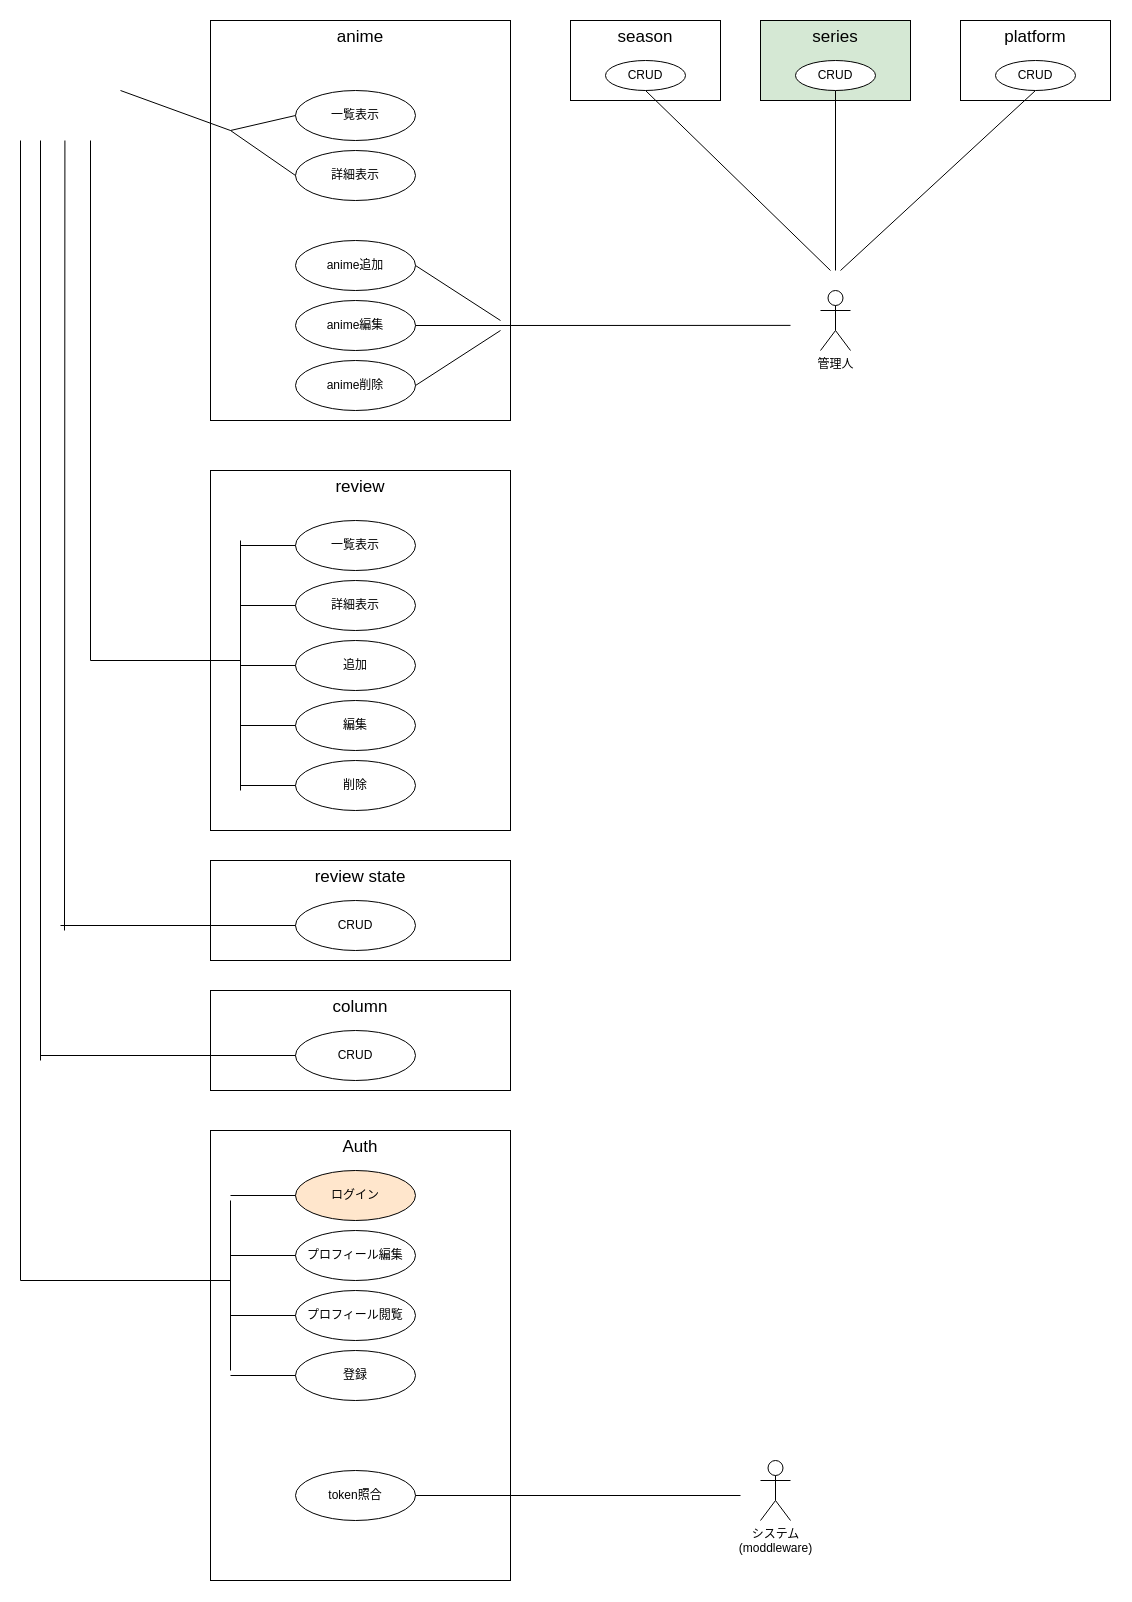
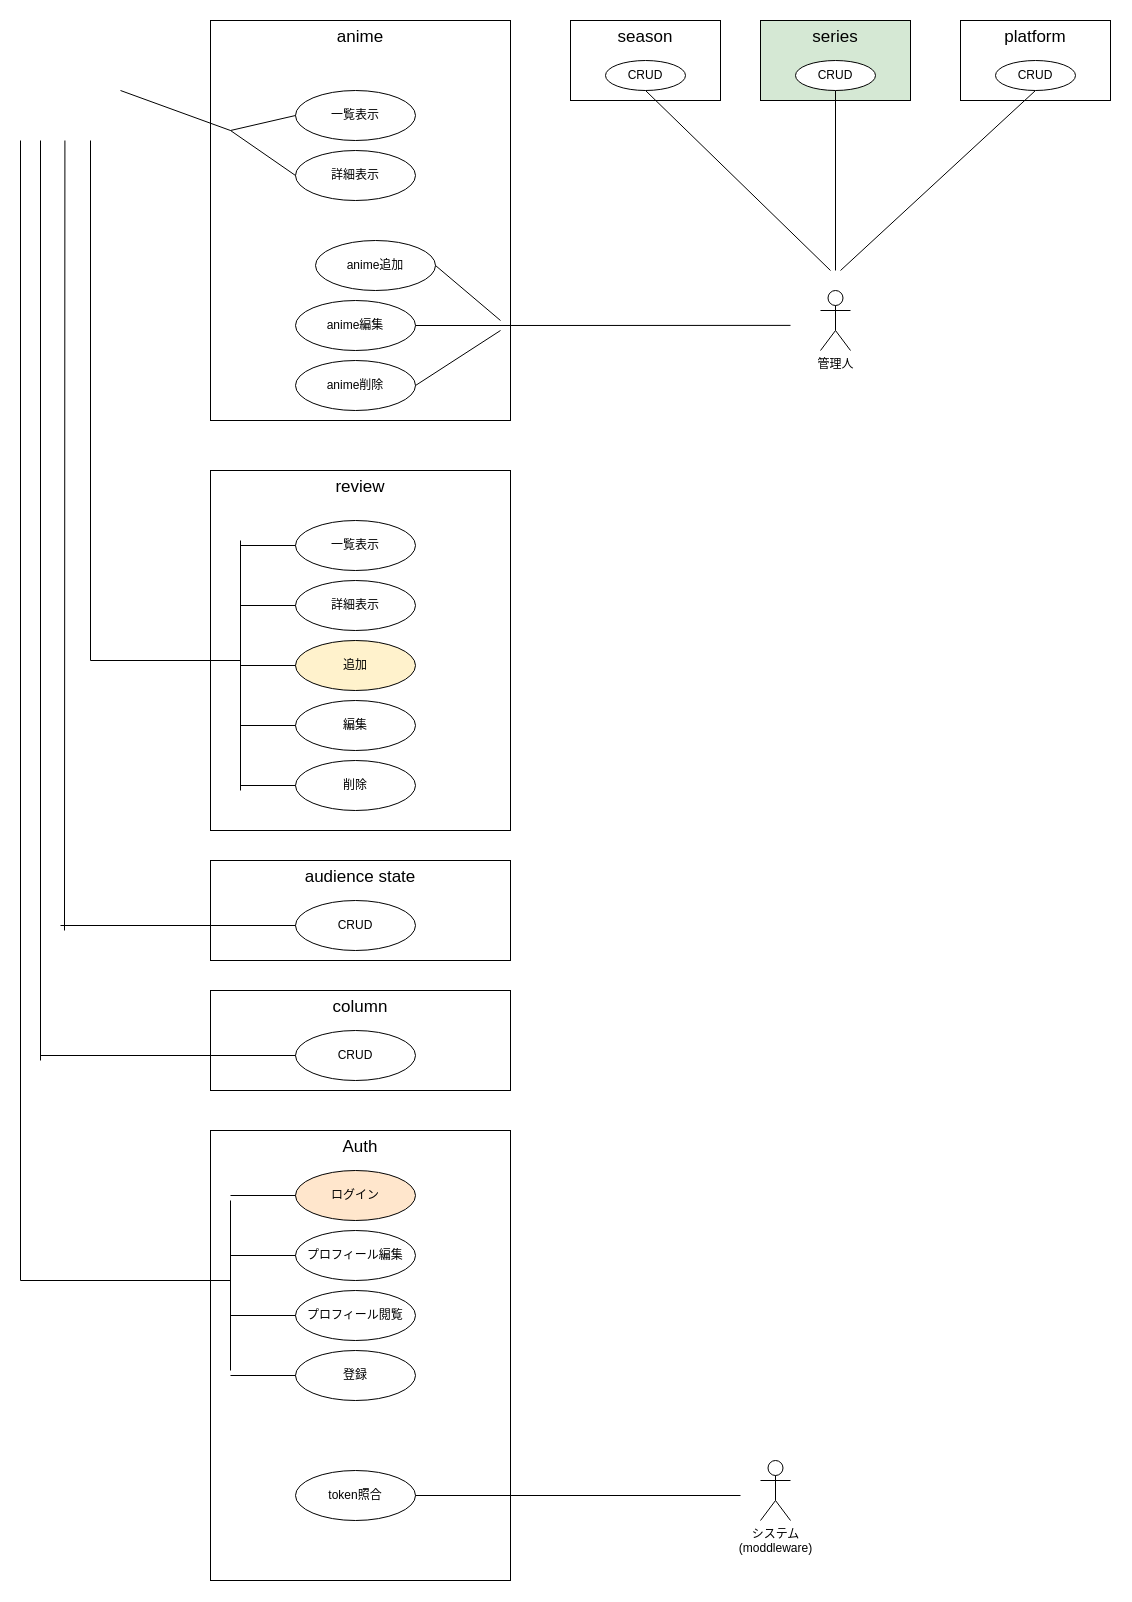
(356, 266) -> (376, 266)
(356, 666) -> (356, 666)
(361, 878) -> (361, 878)
